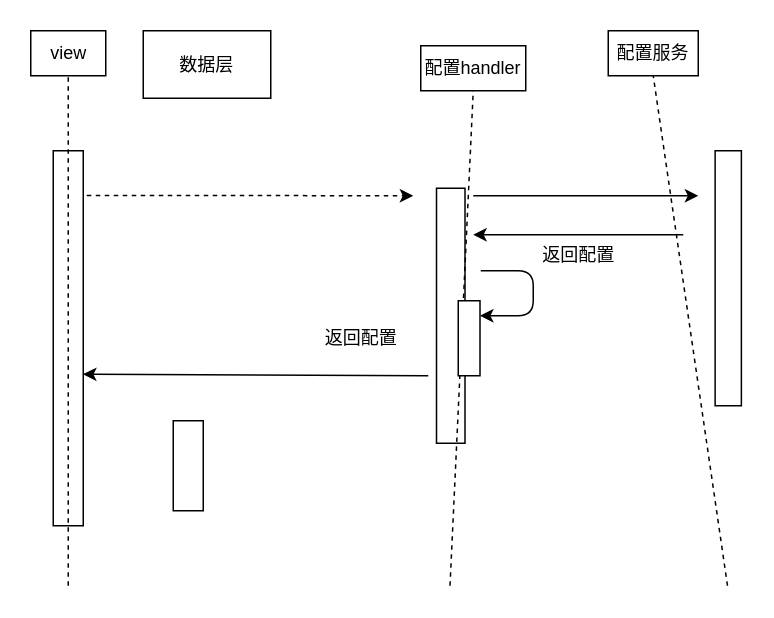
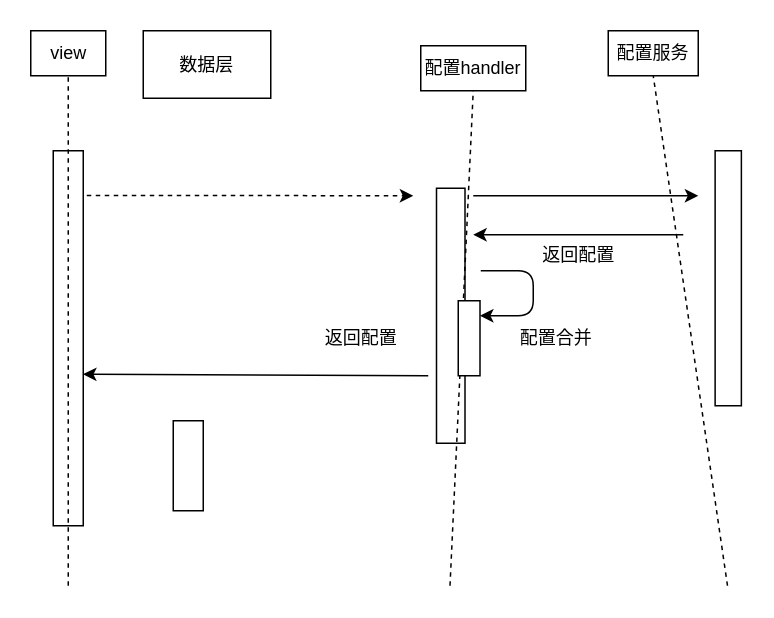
none -> (556, 338)
